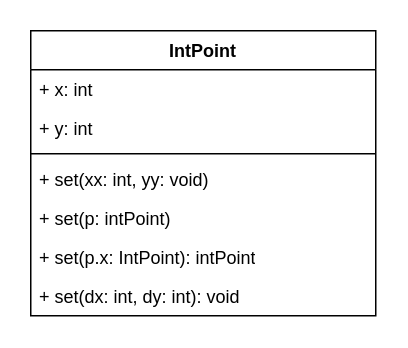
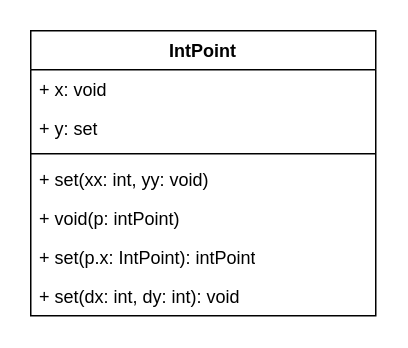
(71, 91) -> (76, 91)
(71, 130) -> (73, 130)
(119, 220) -> (121, 220)
